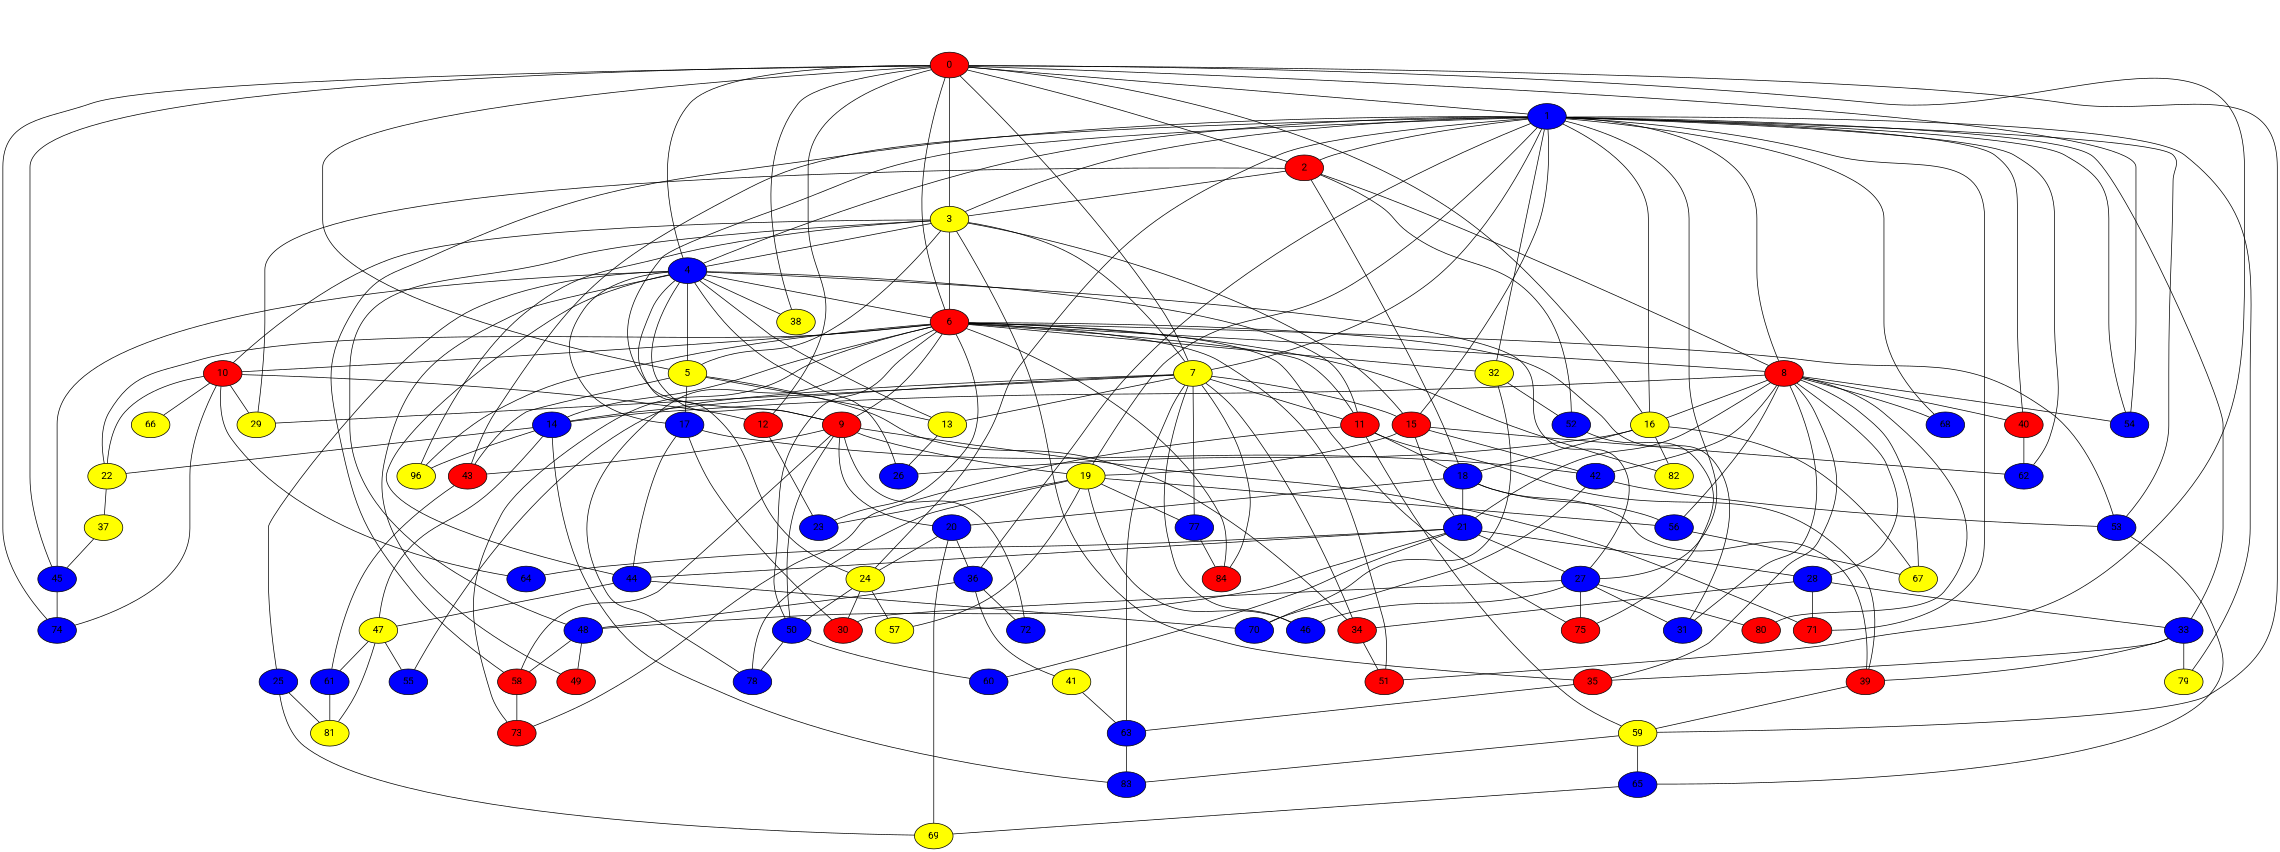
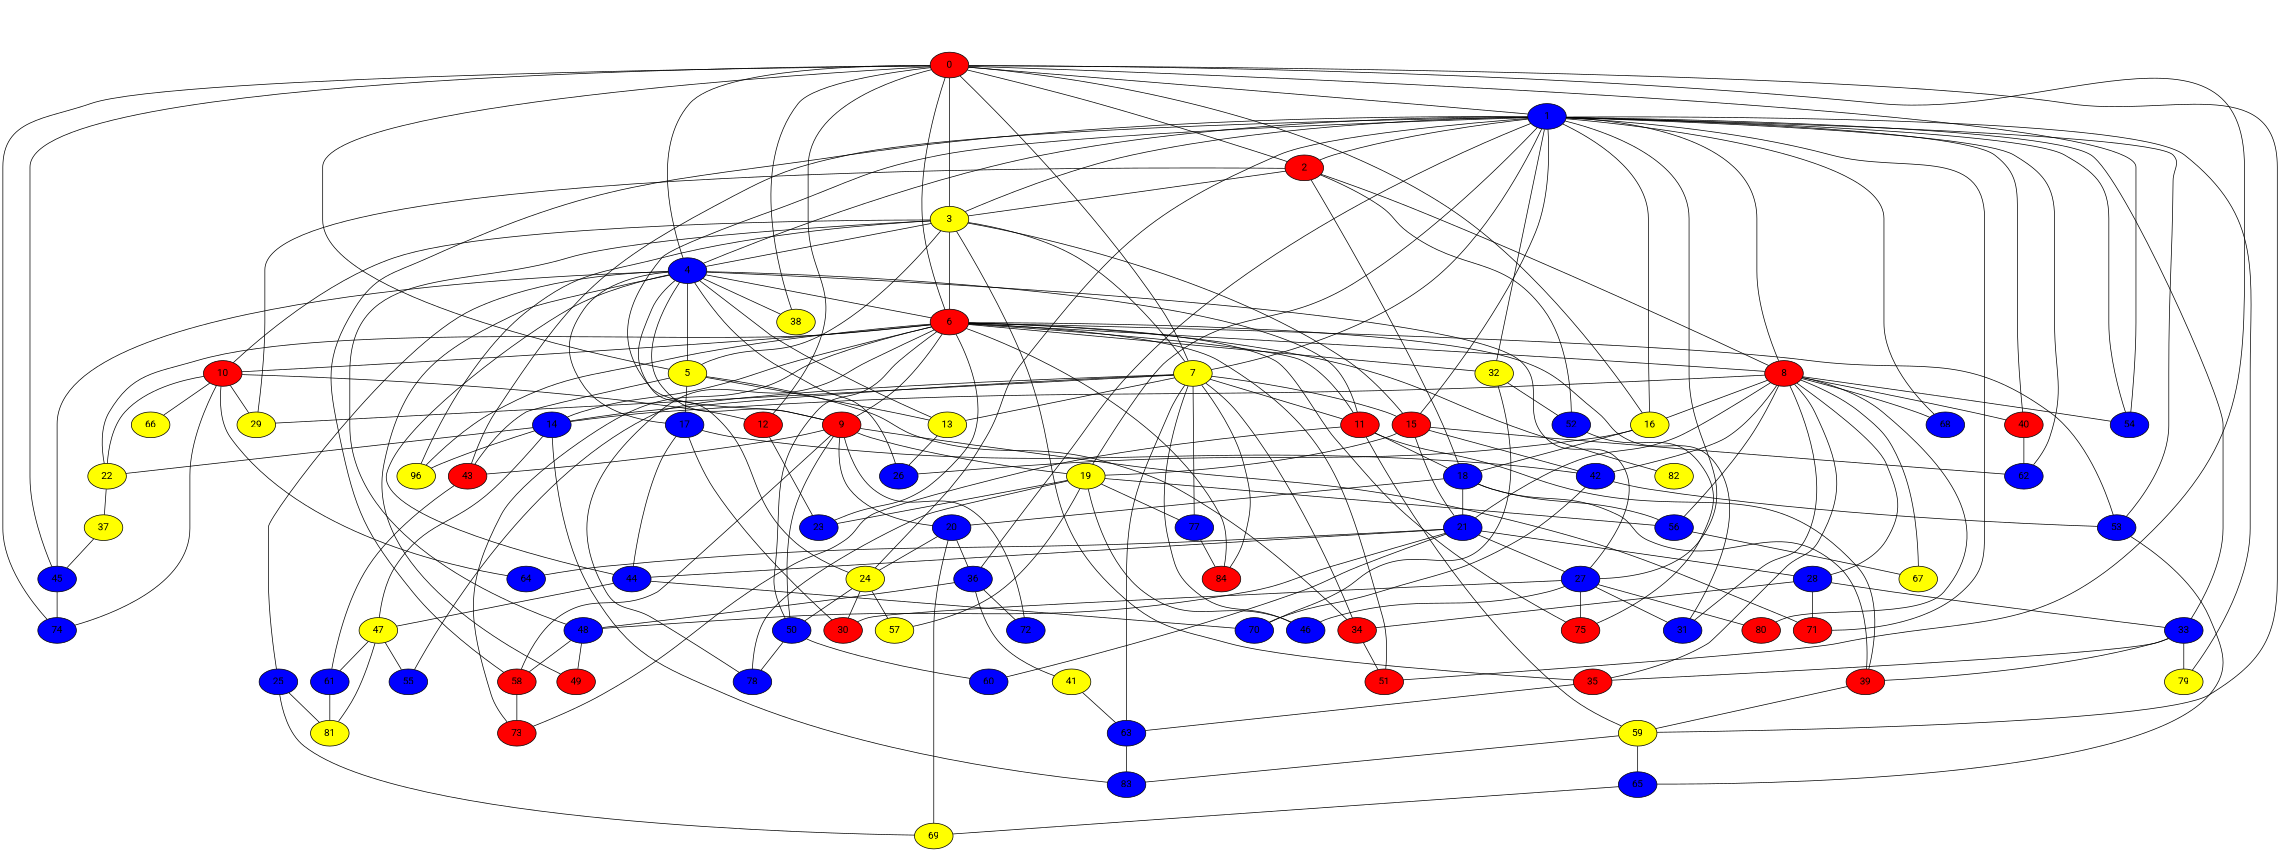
(1663, 452) -> none
(1808, 465) -> none
